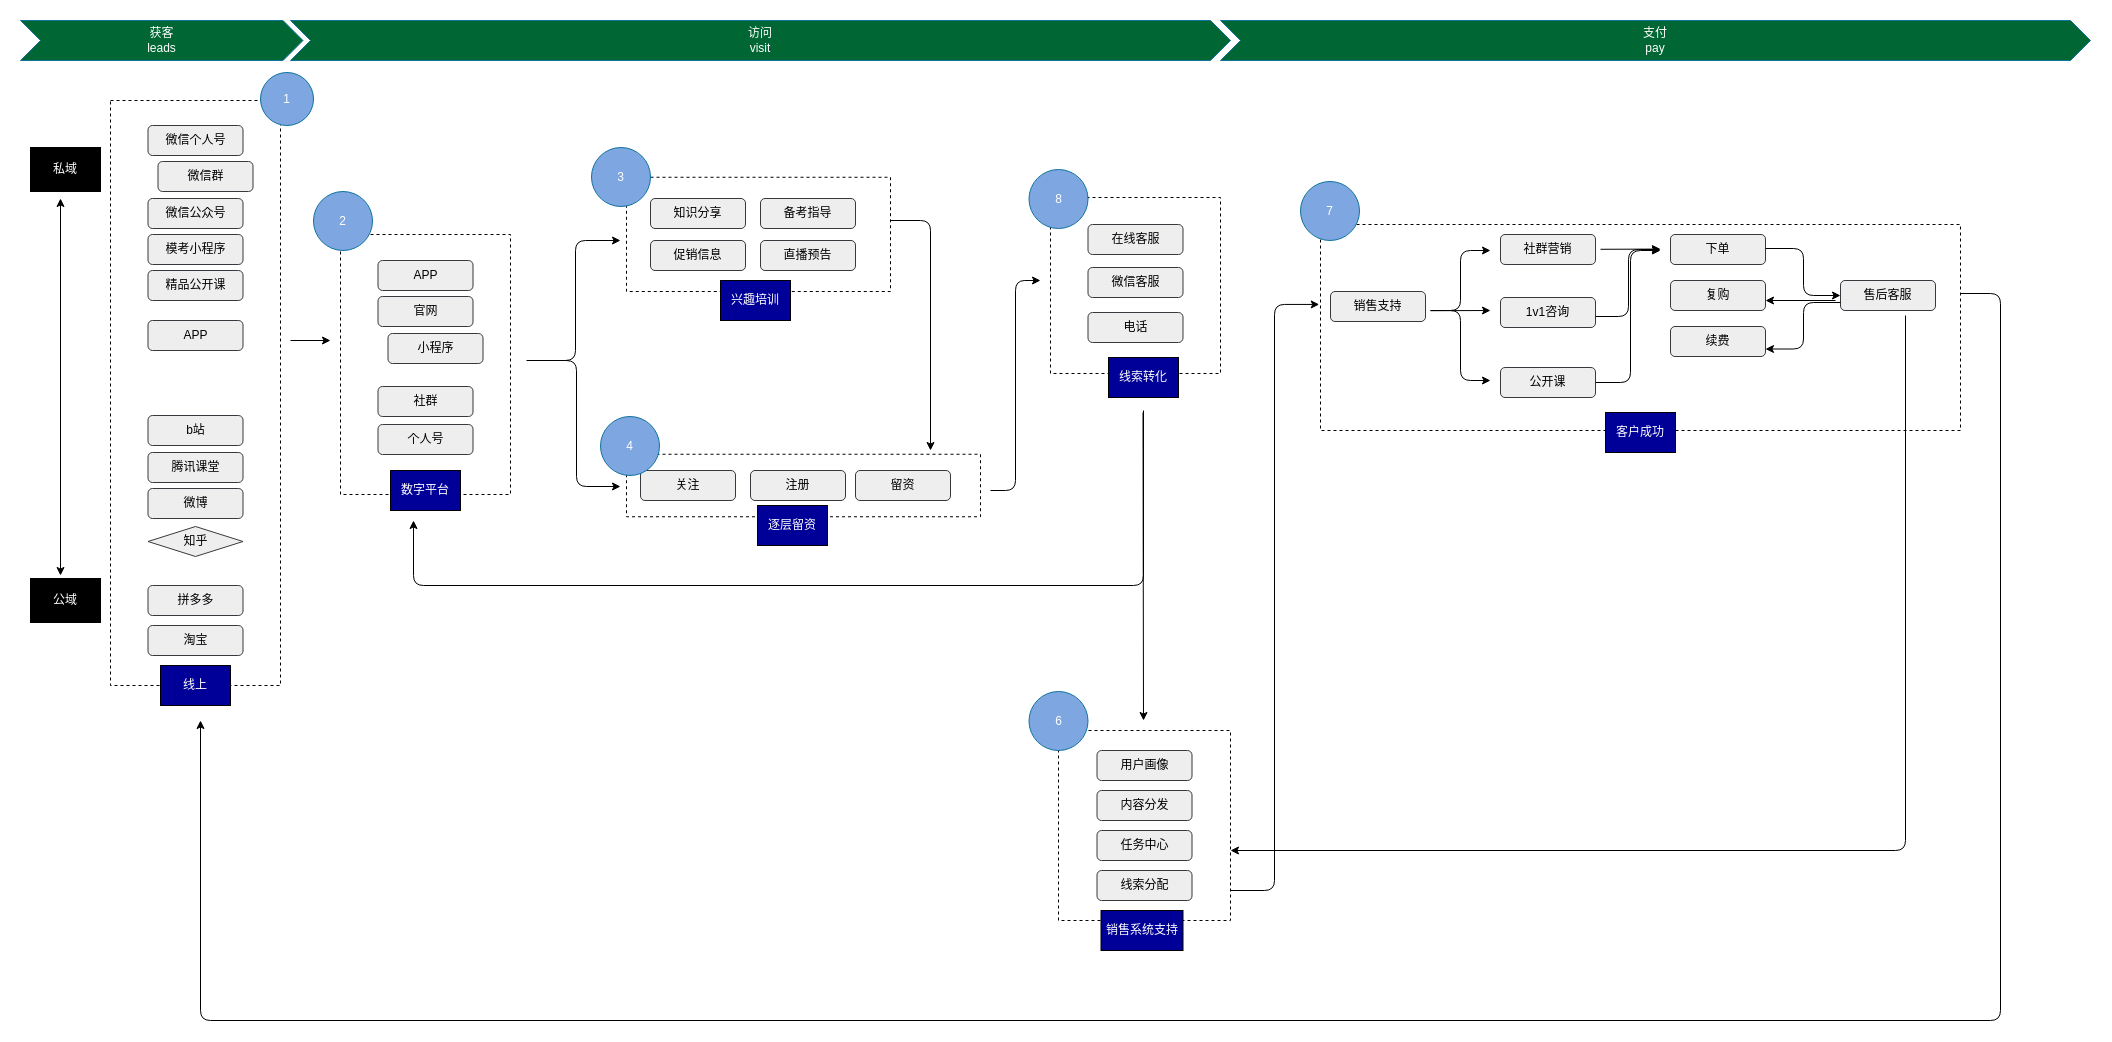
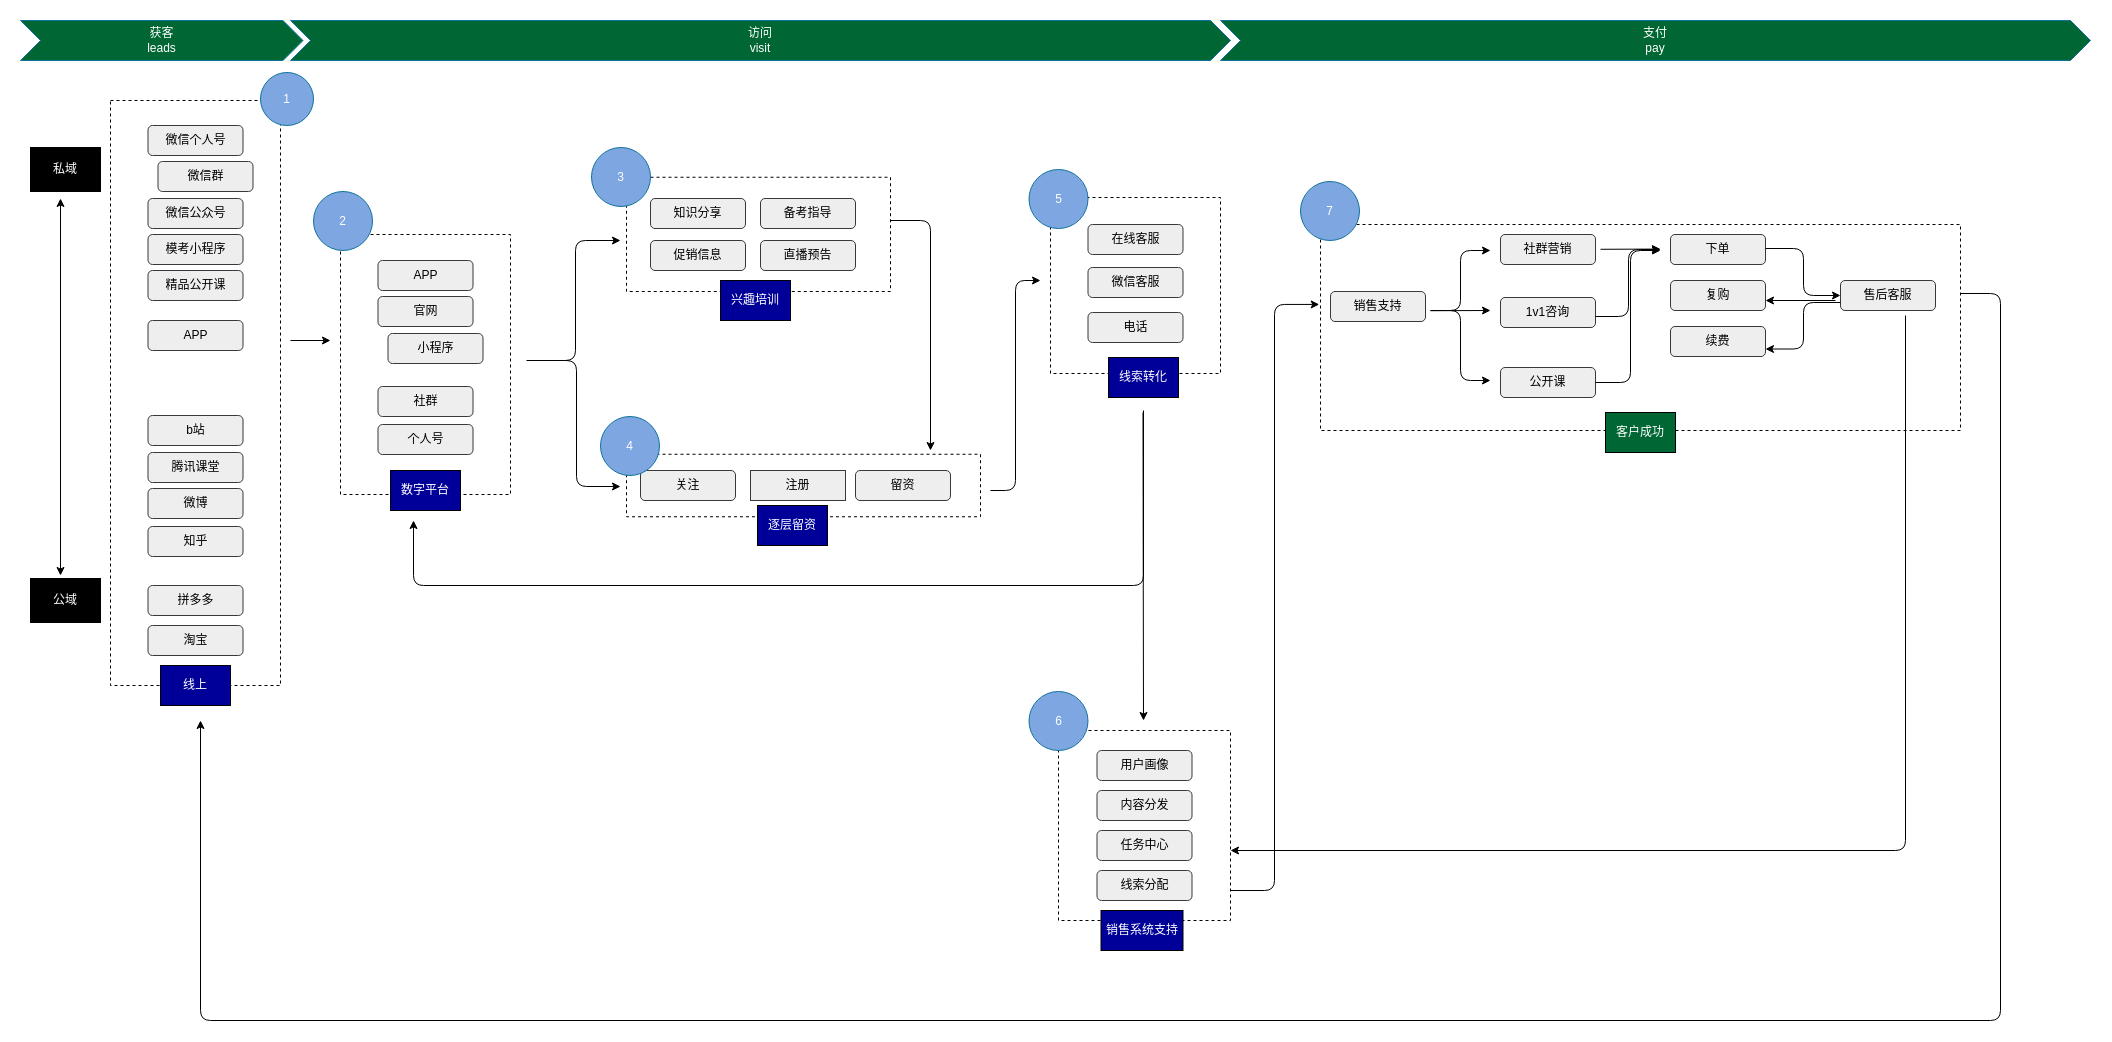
(1059, 200) -> (1059, 200)
(1641, 433) -> (1641, 433)
(798, 486) -> (798, 486)
(196, 542) -> (196, 542)
